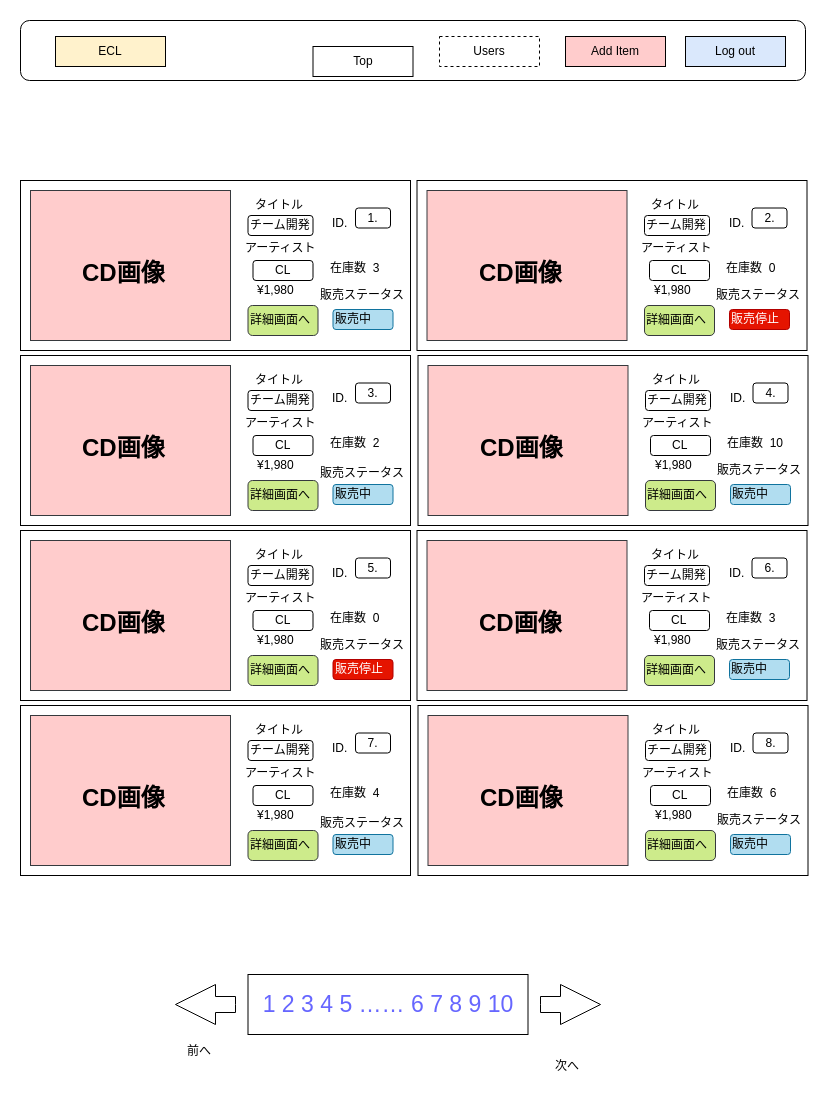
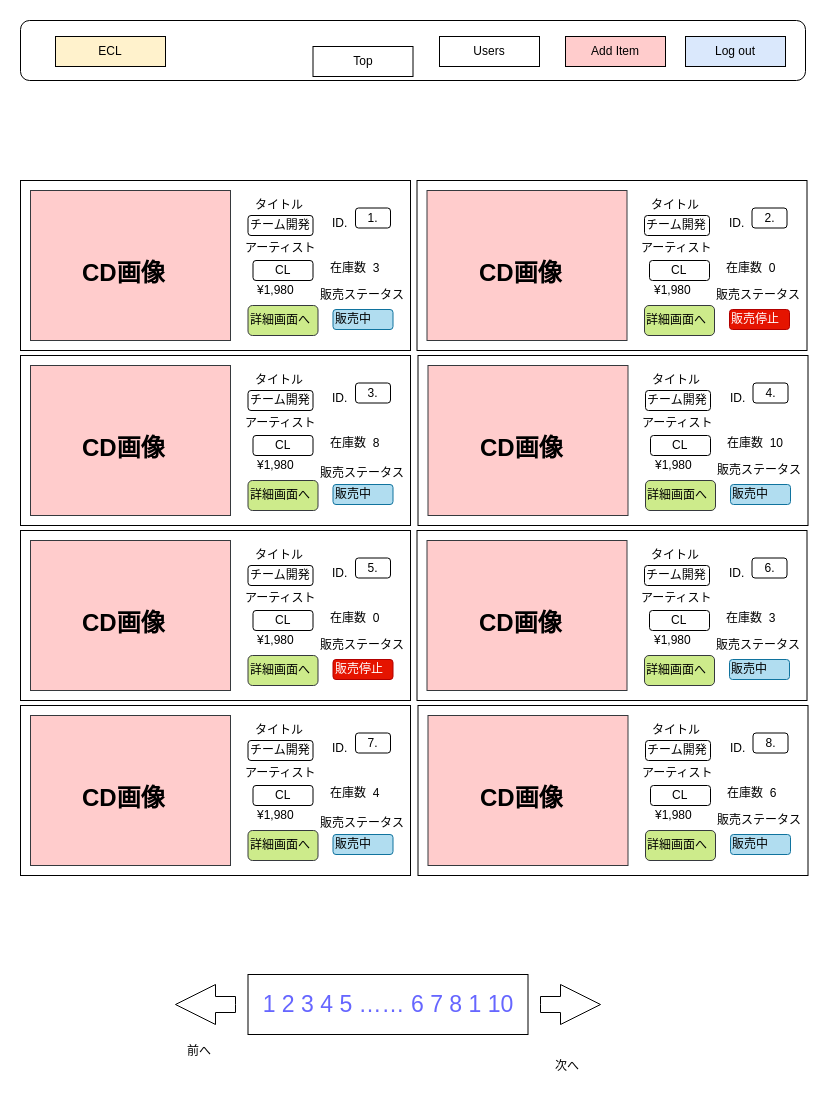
(490, 52) -> (490, 52)
(357, 444) -> (357, 444)
(389, 1005) -> (389, 1005)
